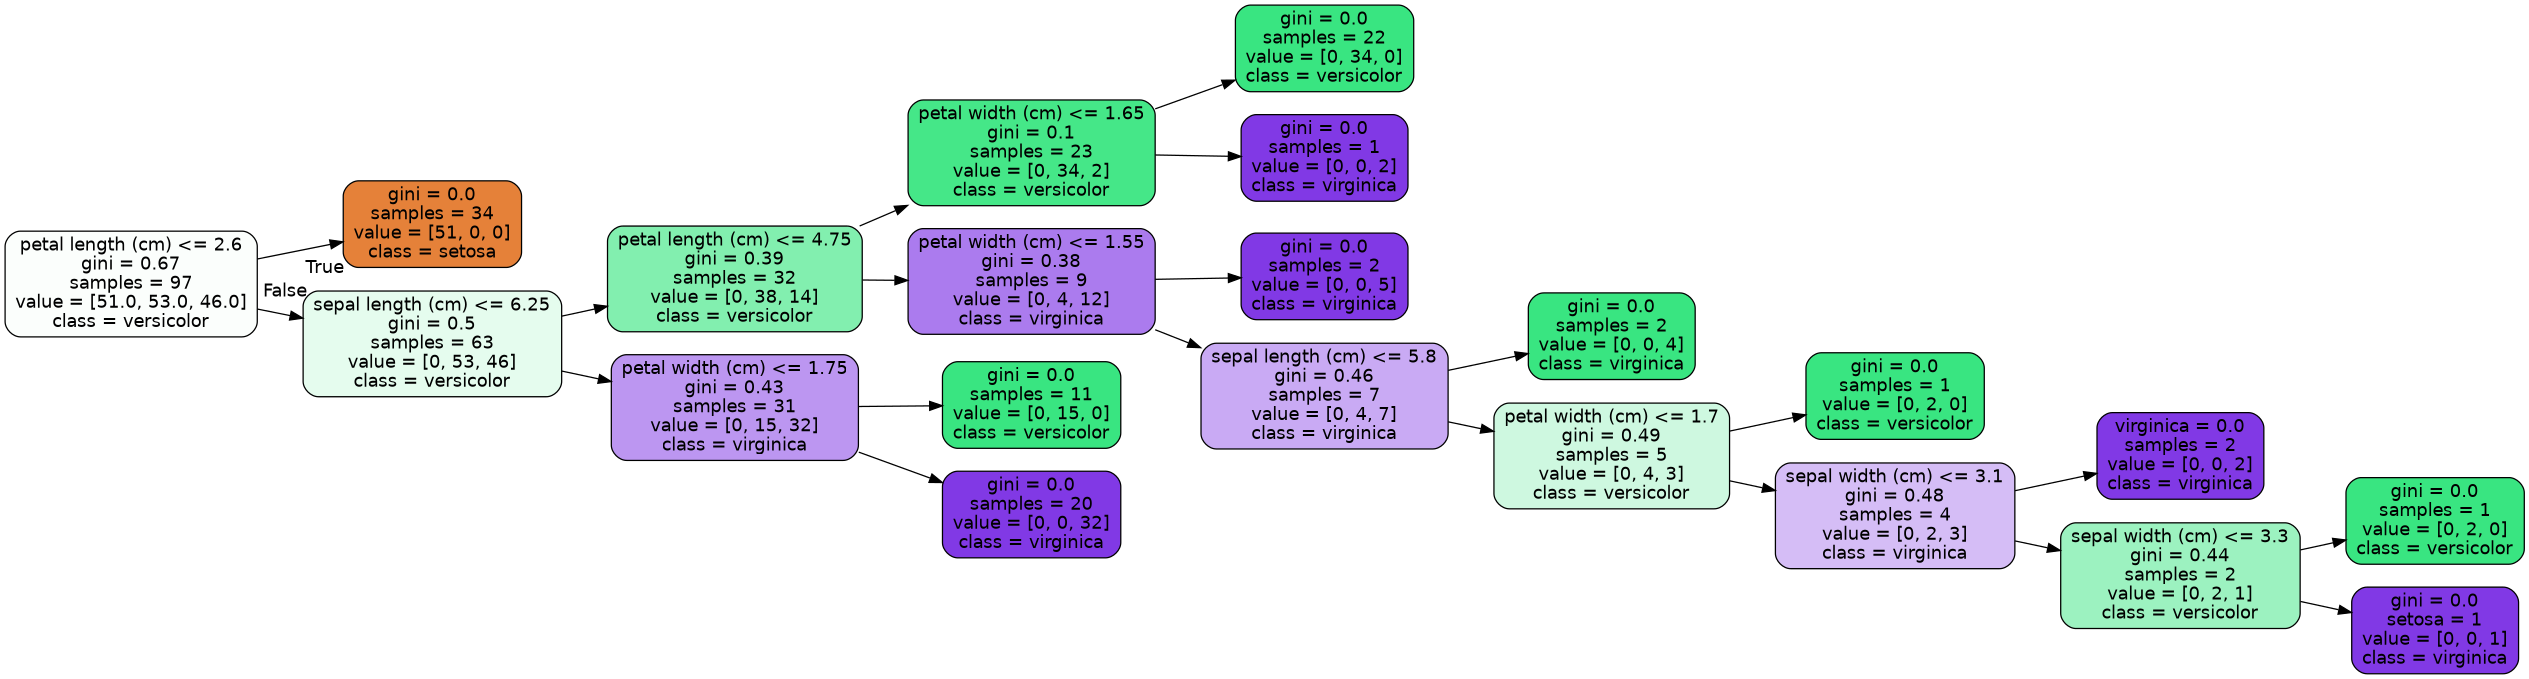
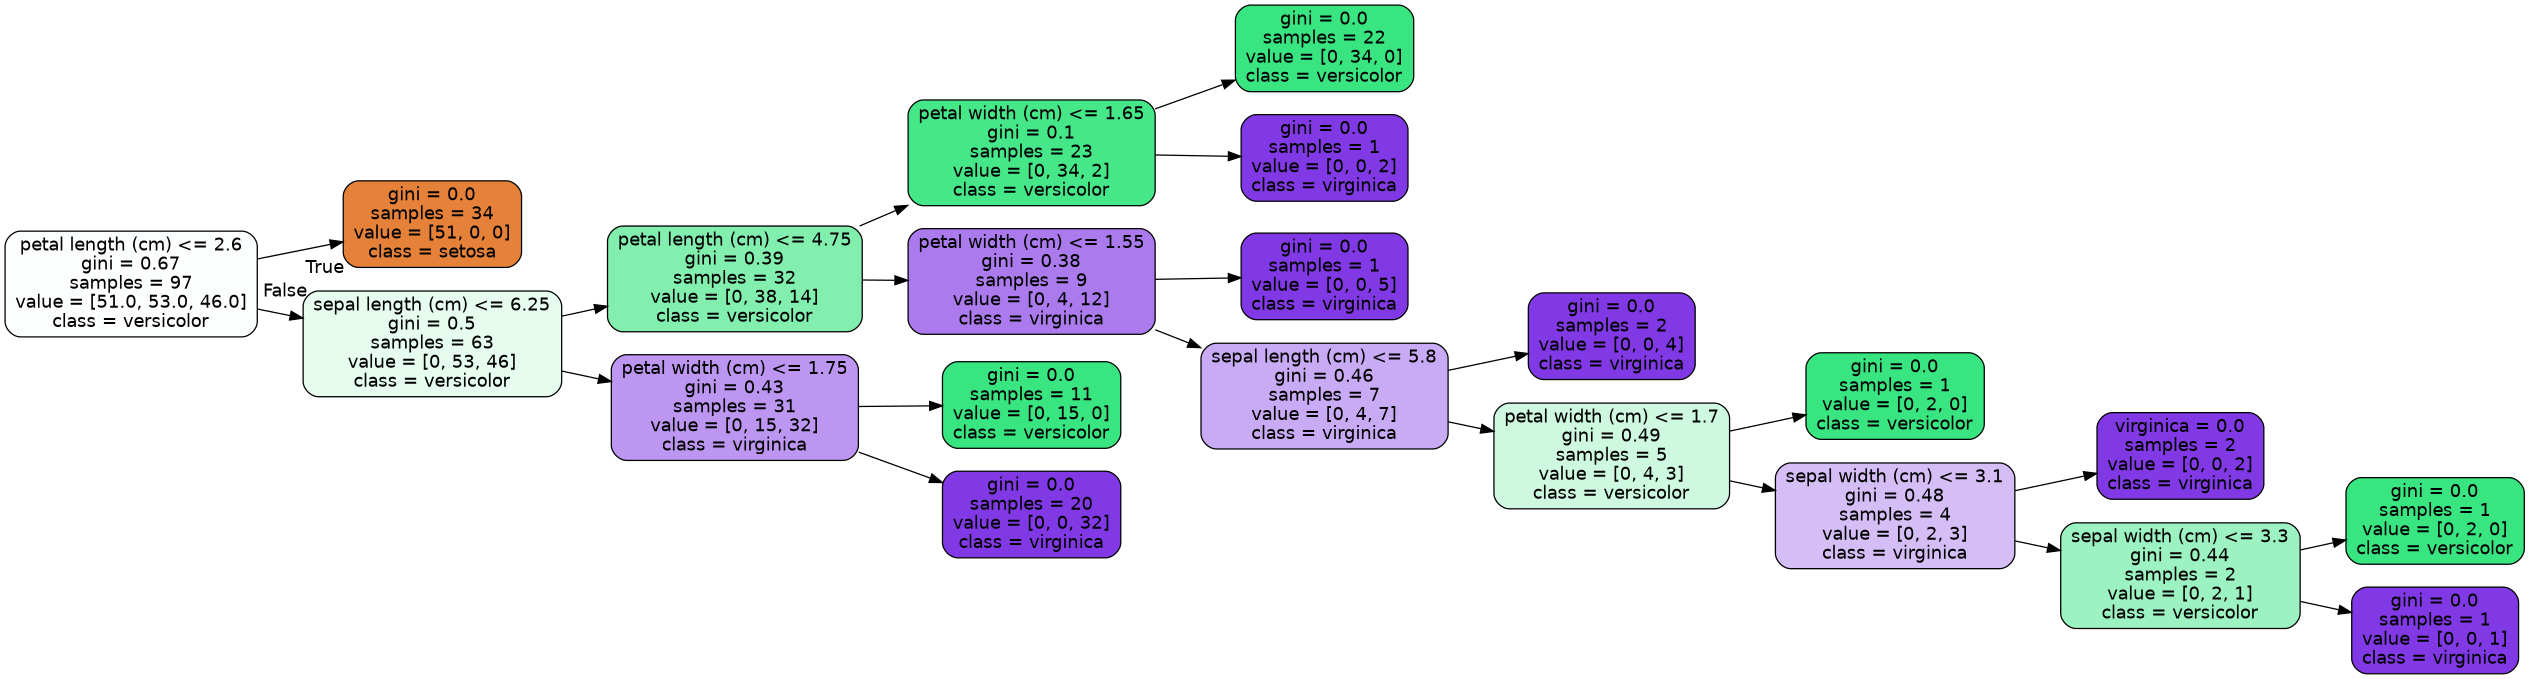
(1325, 276) -> (1325, 276)
(1612, 336) -> (1612, 336)
(2435, 630) -> (2435, 630)
